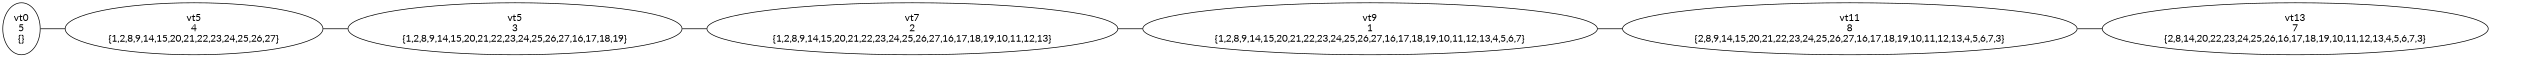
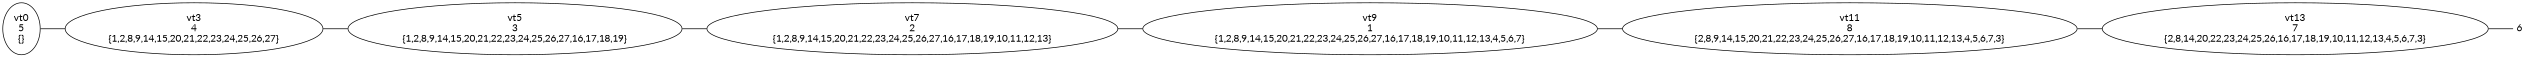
(194, 29) -> (194, 29)
none -> (2520, 29)
